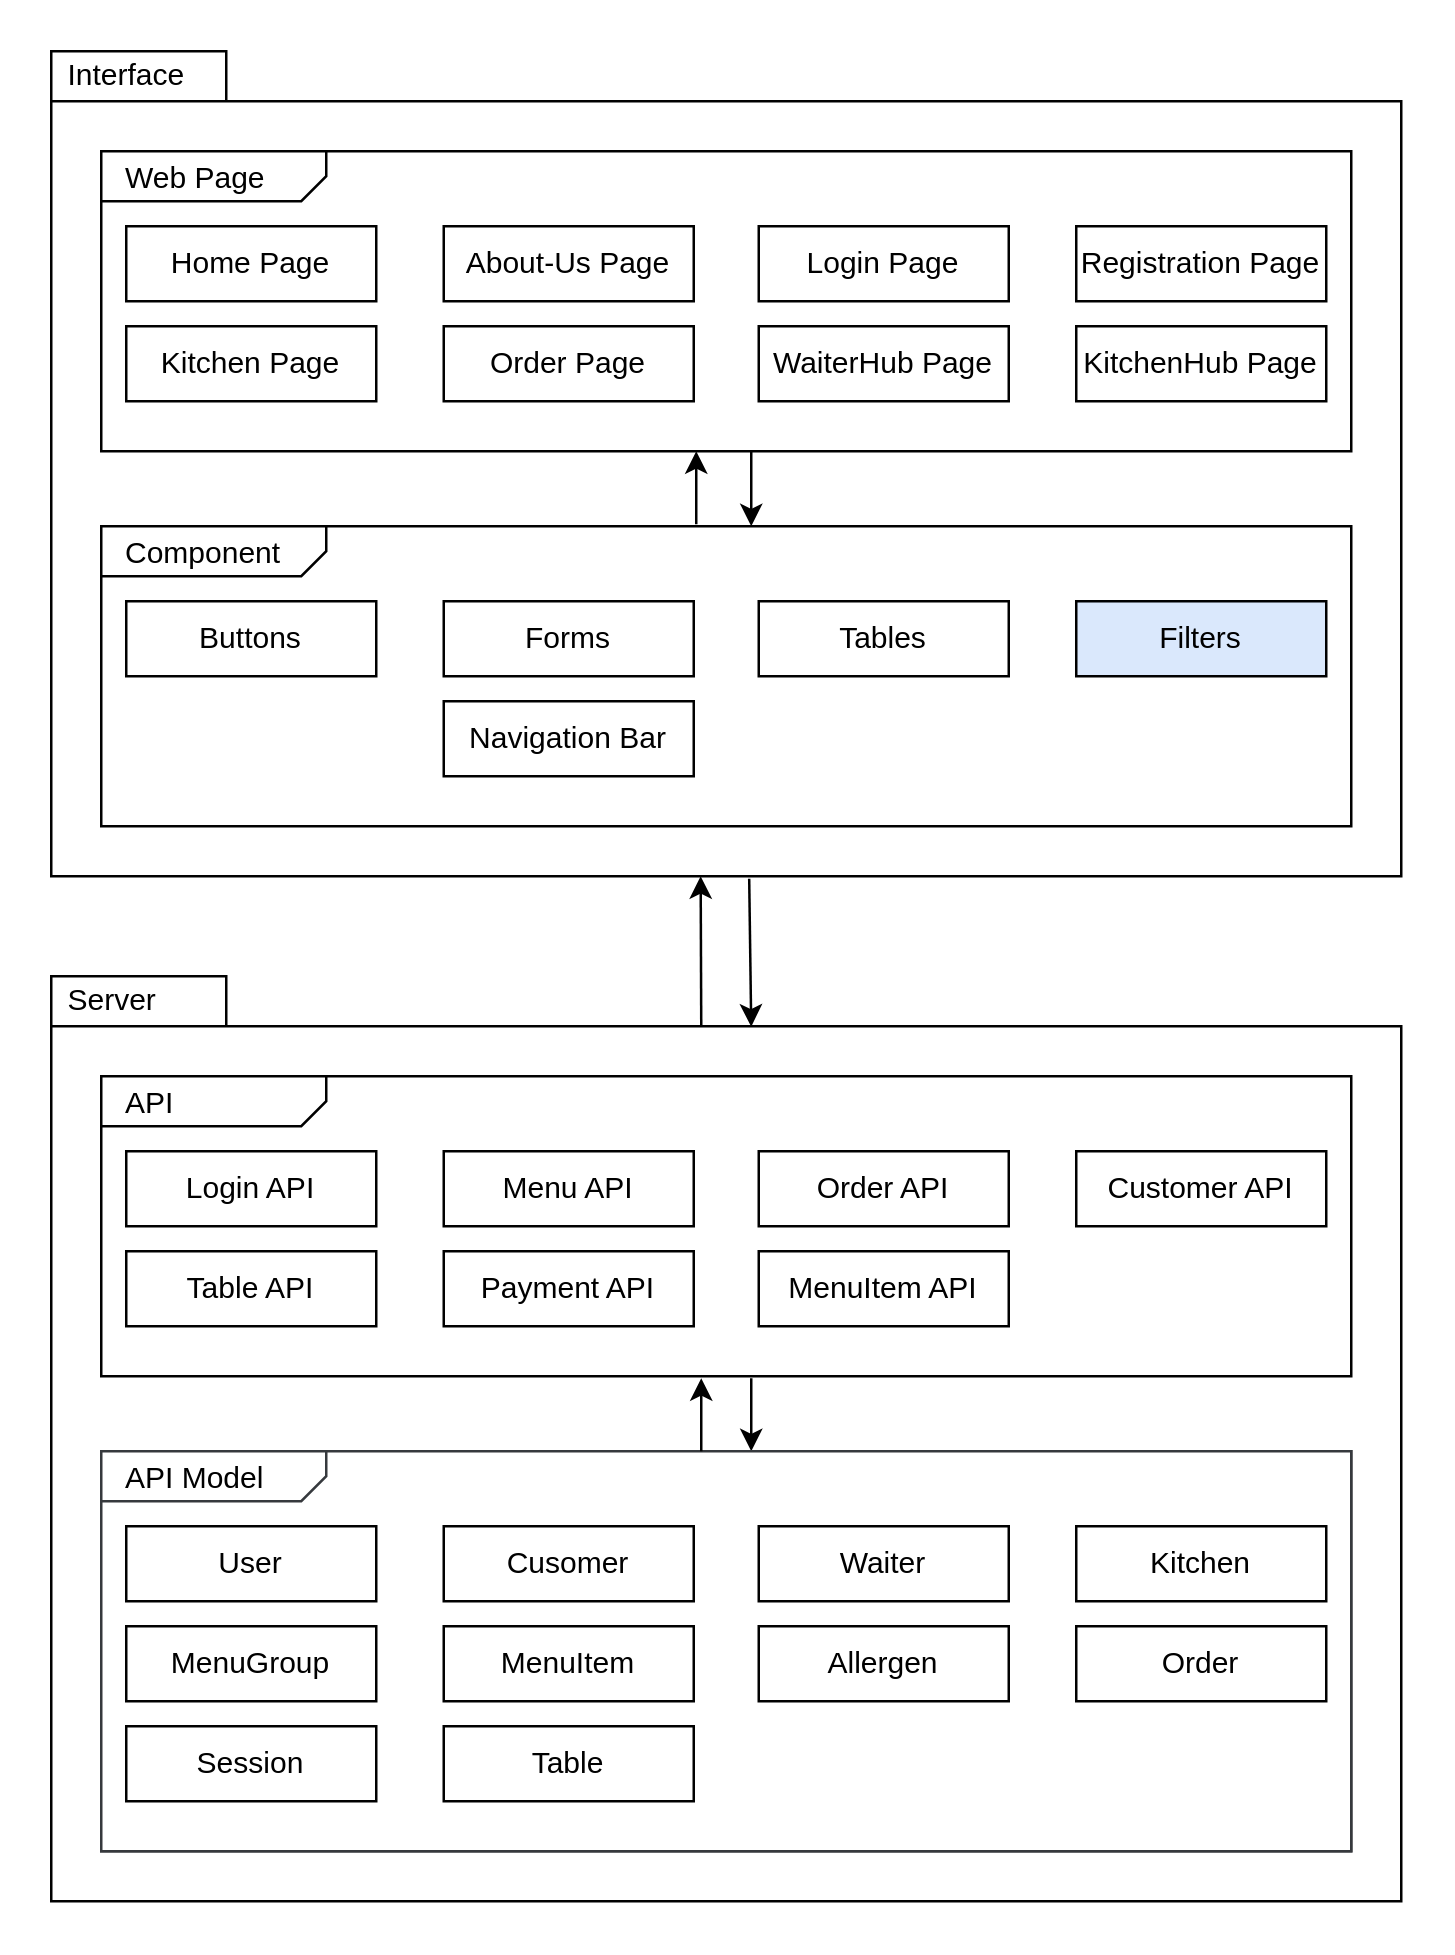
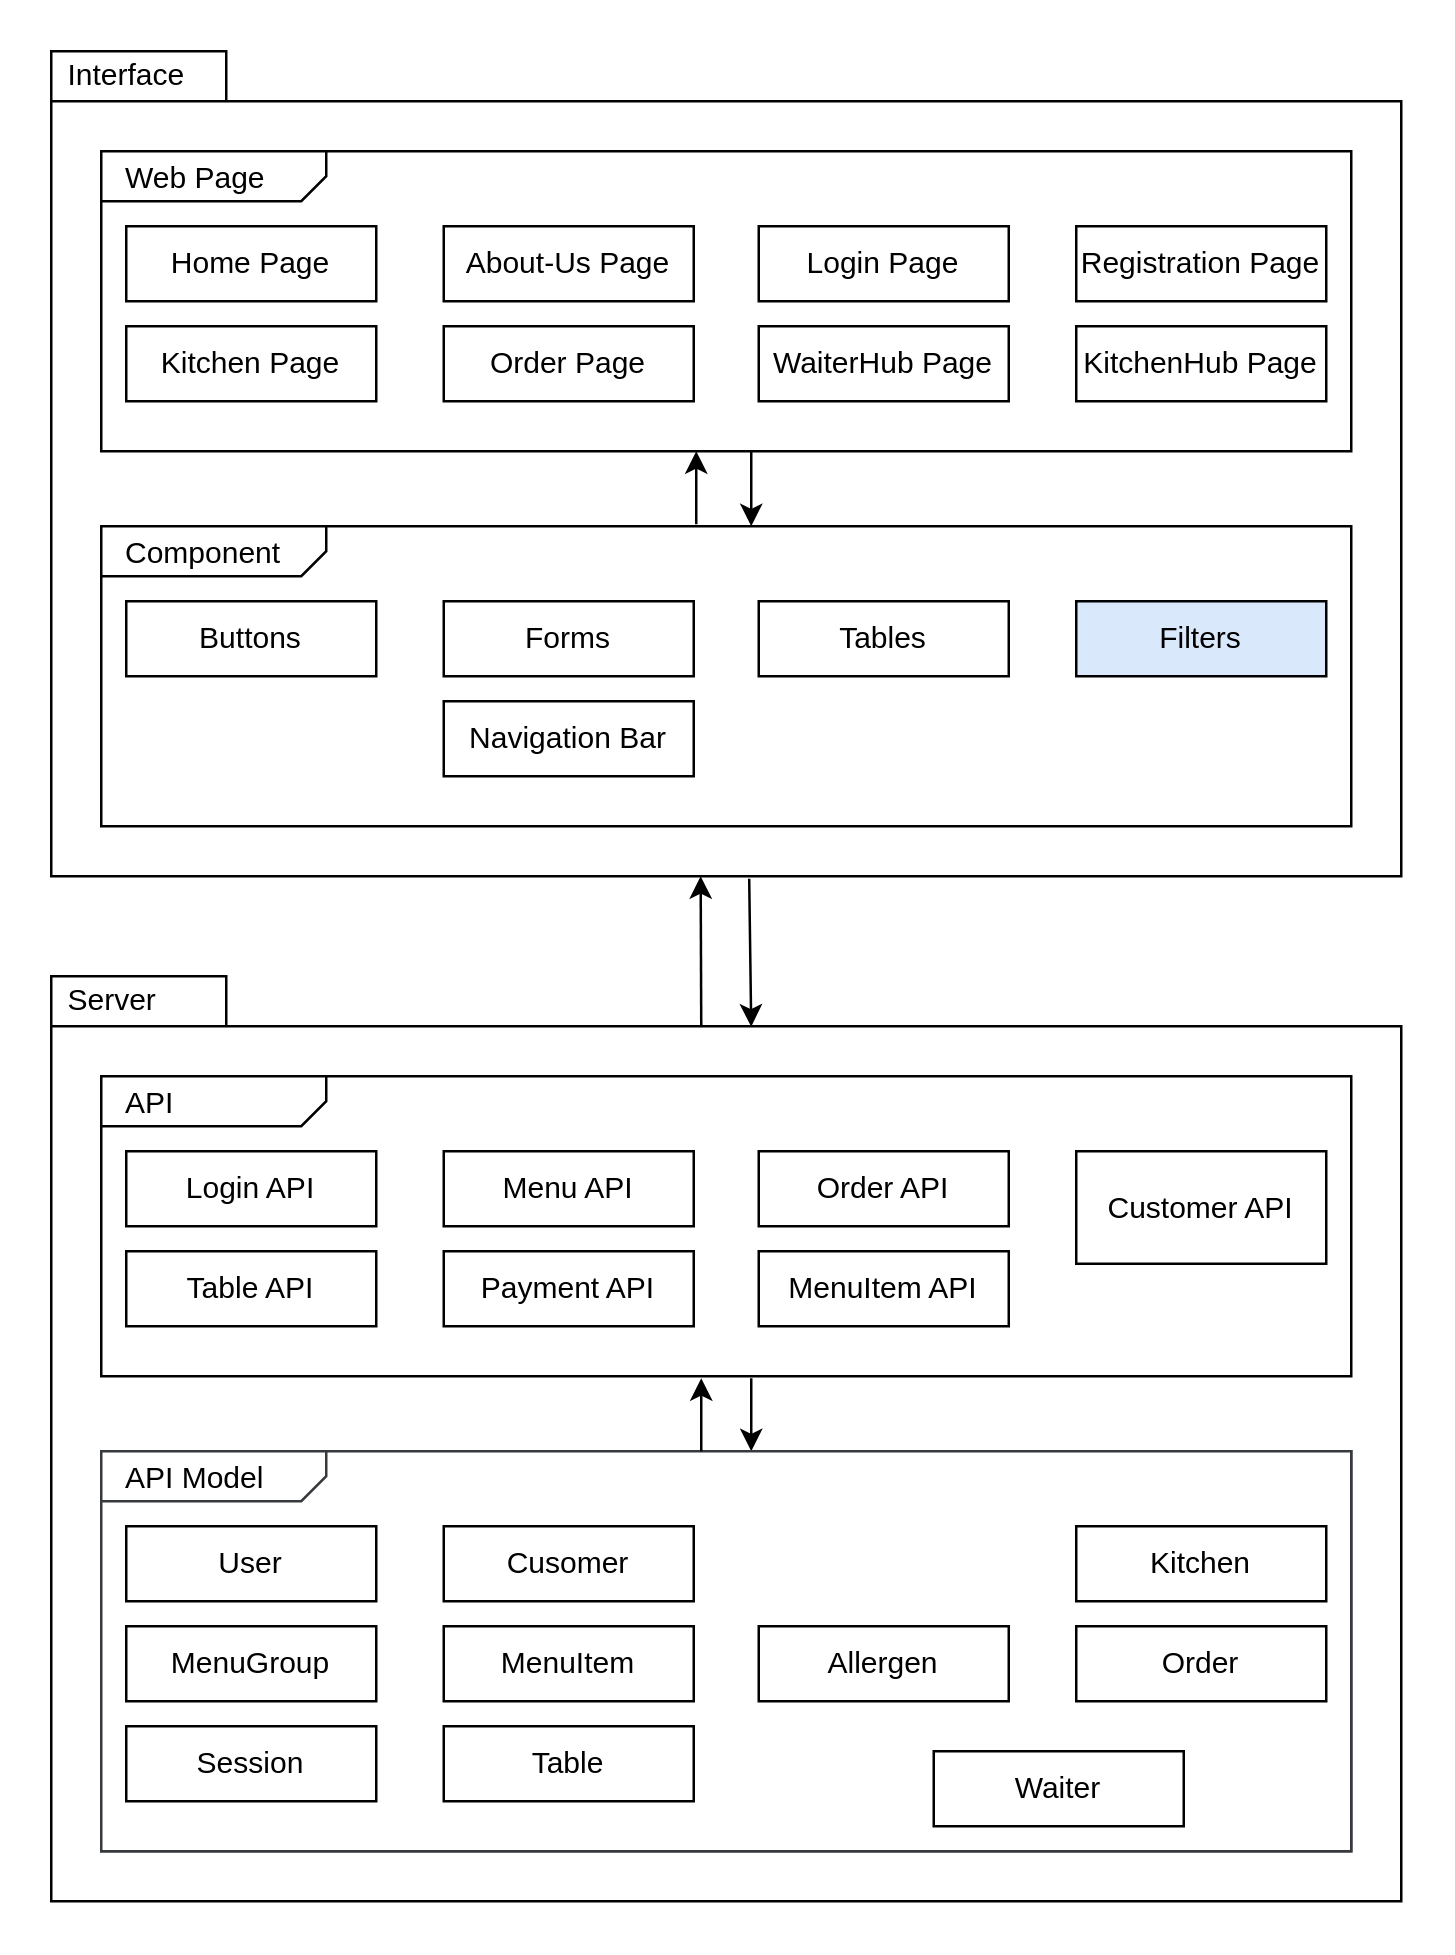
(1201, 1189) -> (1201, 1208)
(884, 1564) -> (1059, 1789)
